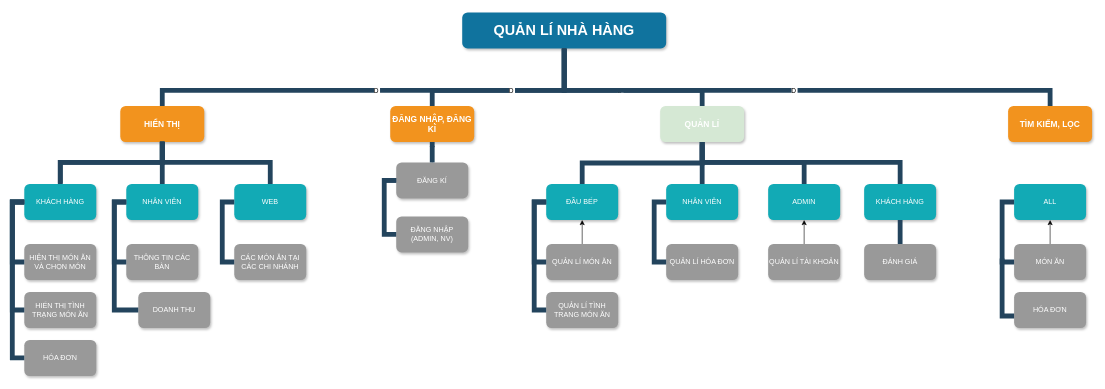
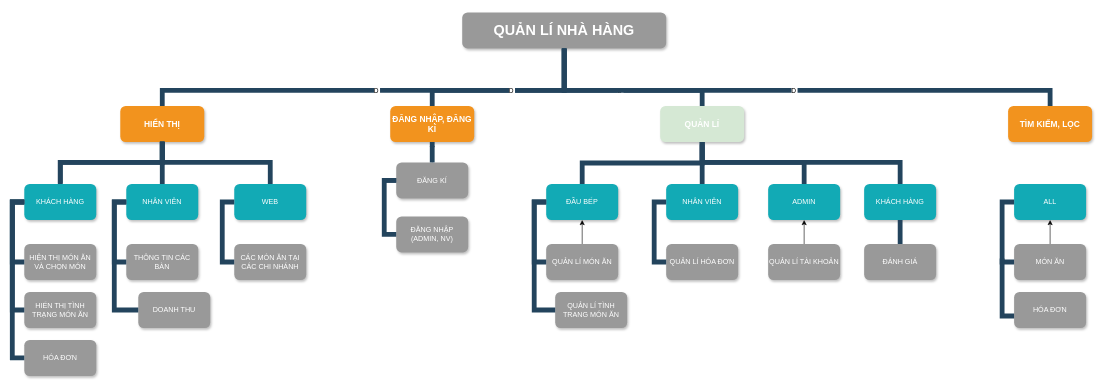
(564, 30) -> (564, 30)
(582, 310) -> (591, 310)
